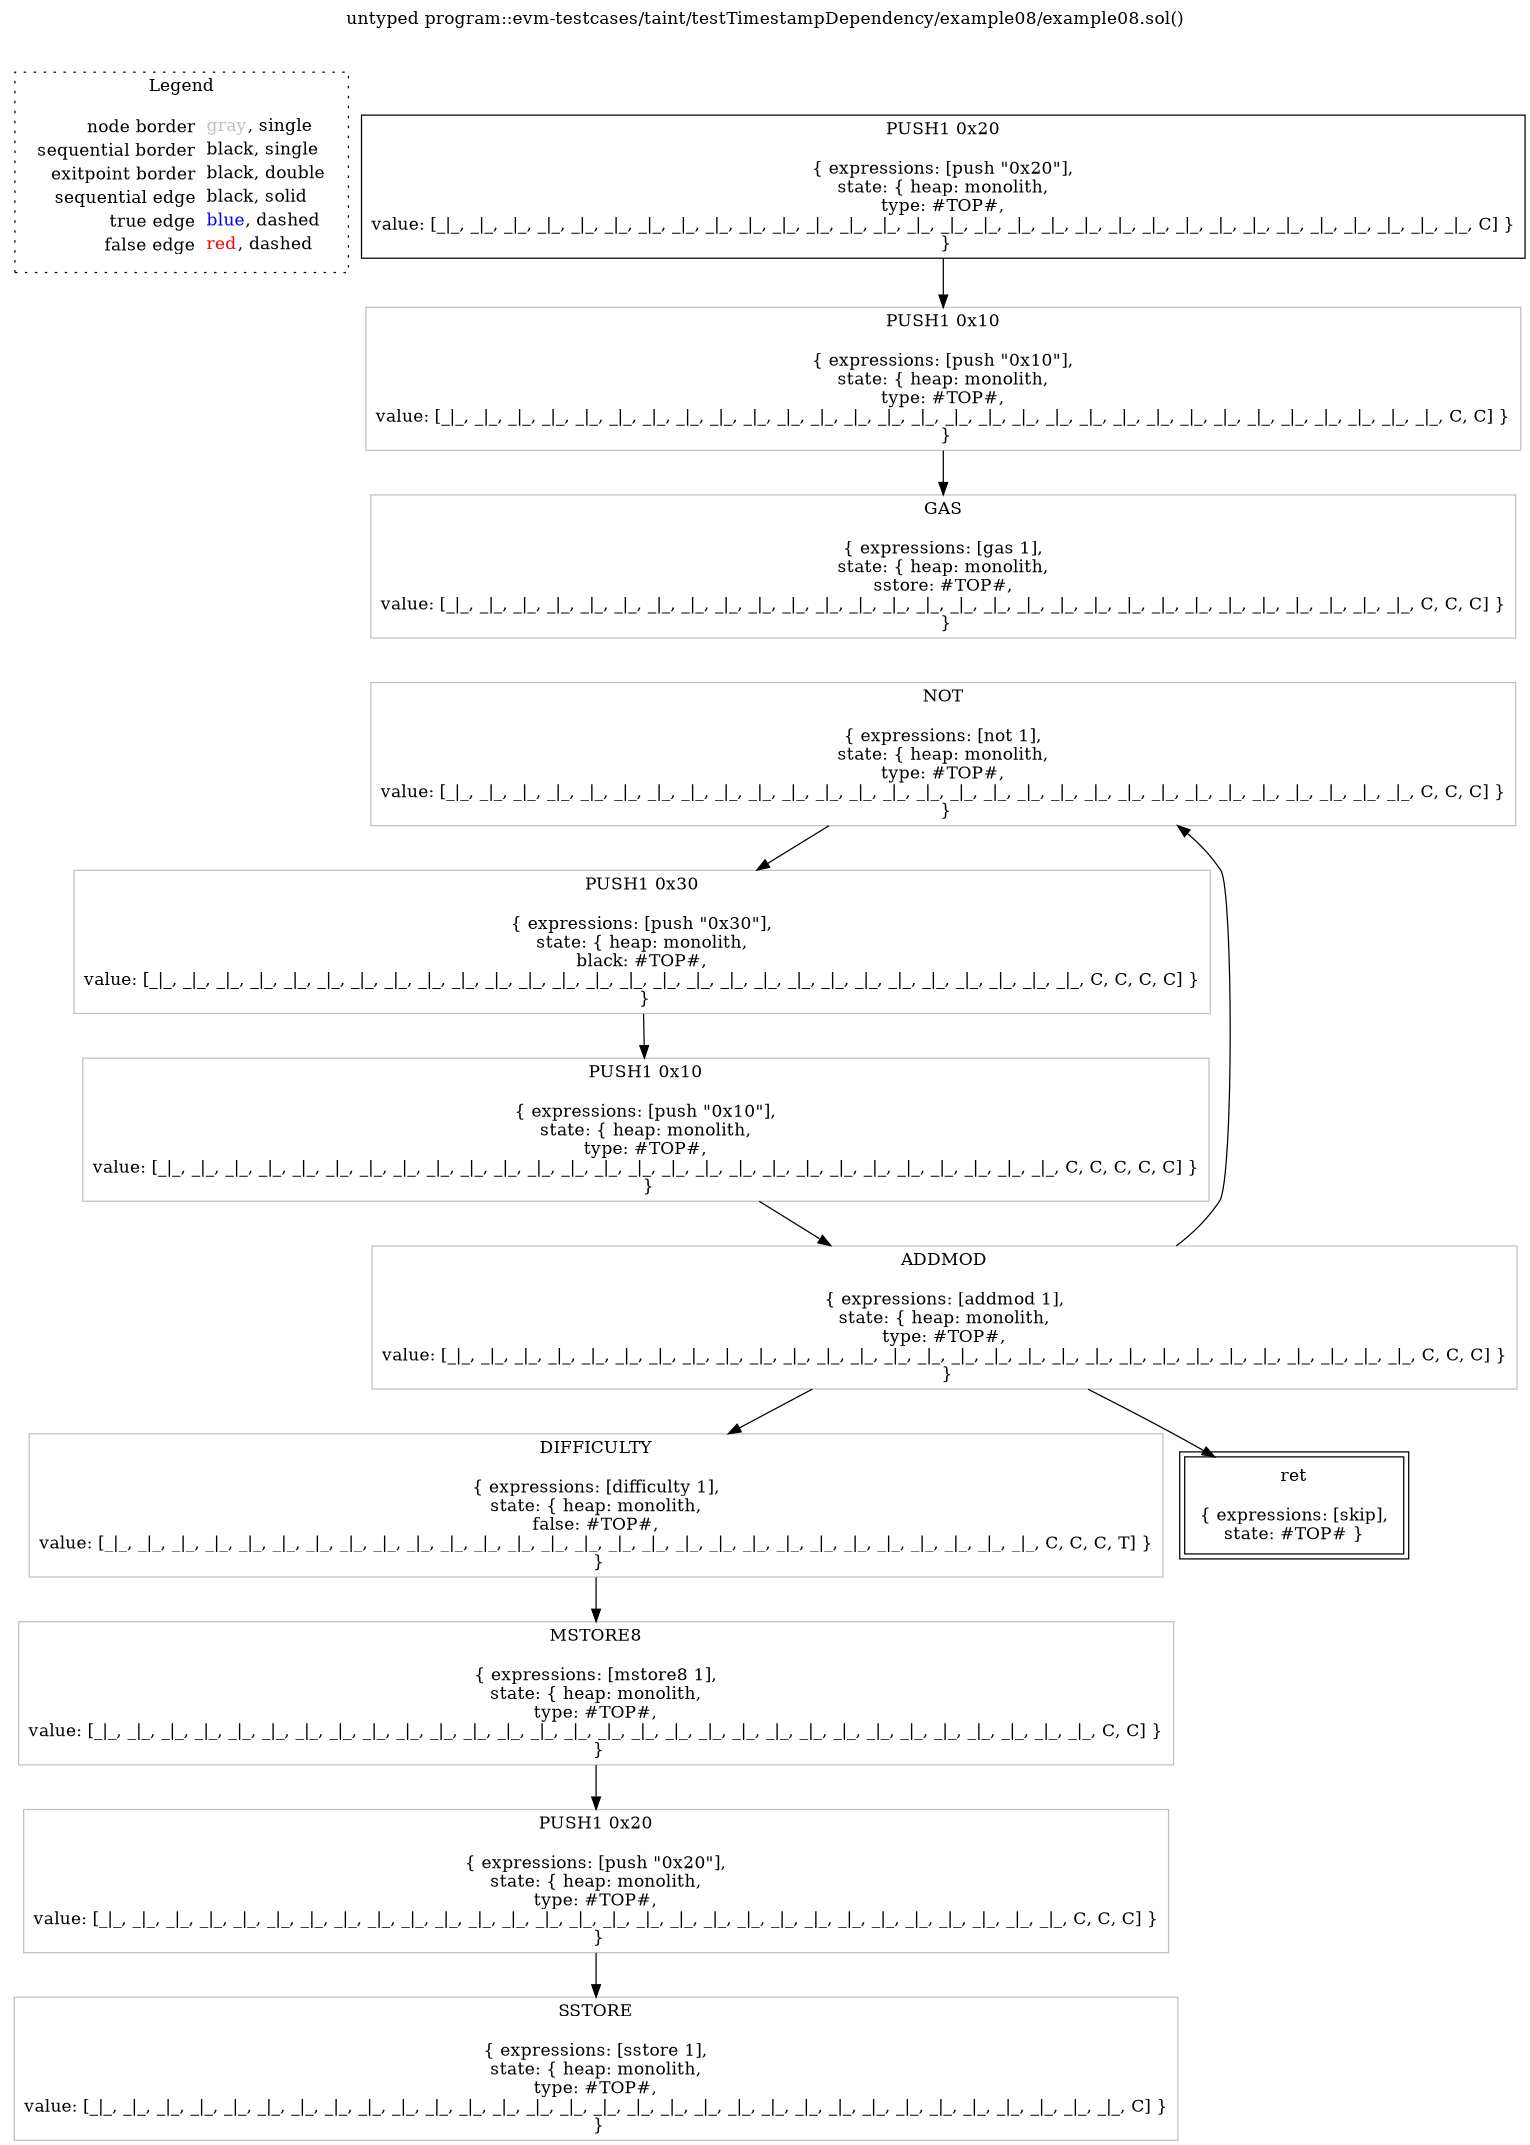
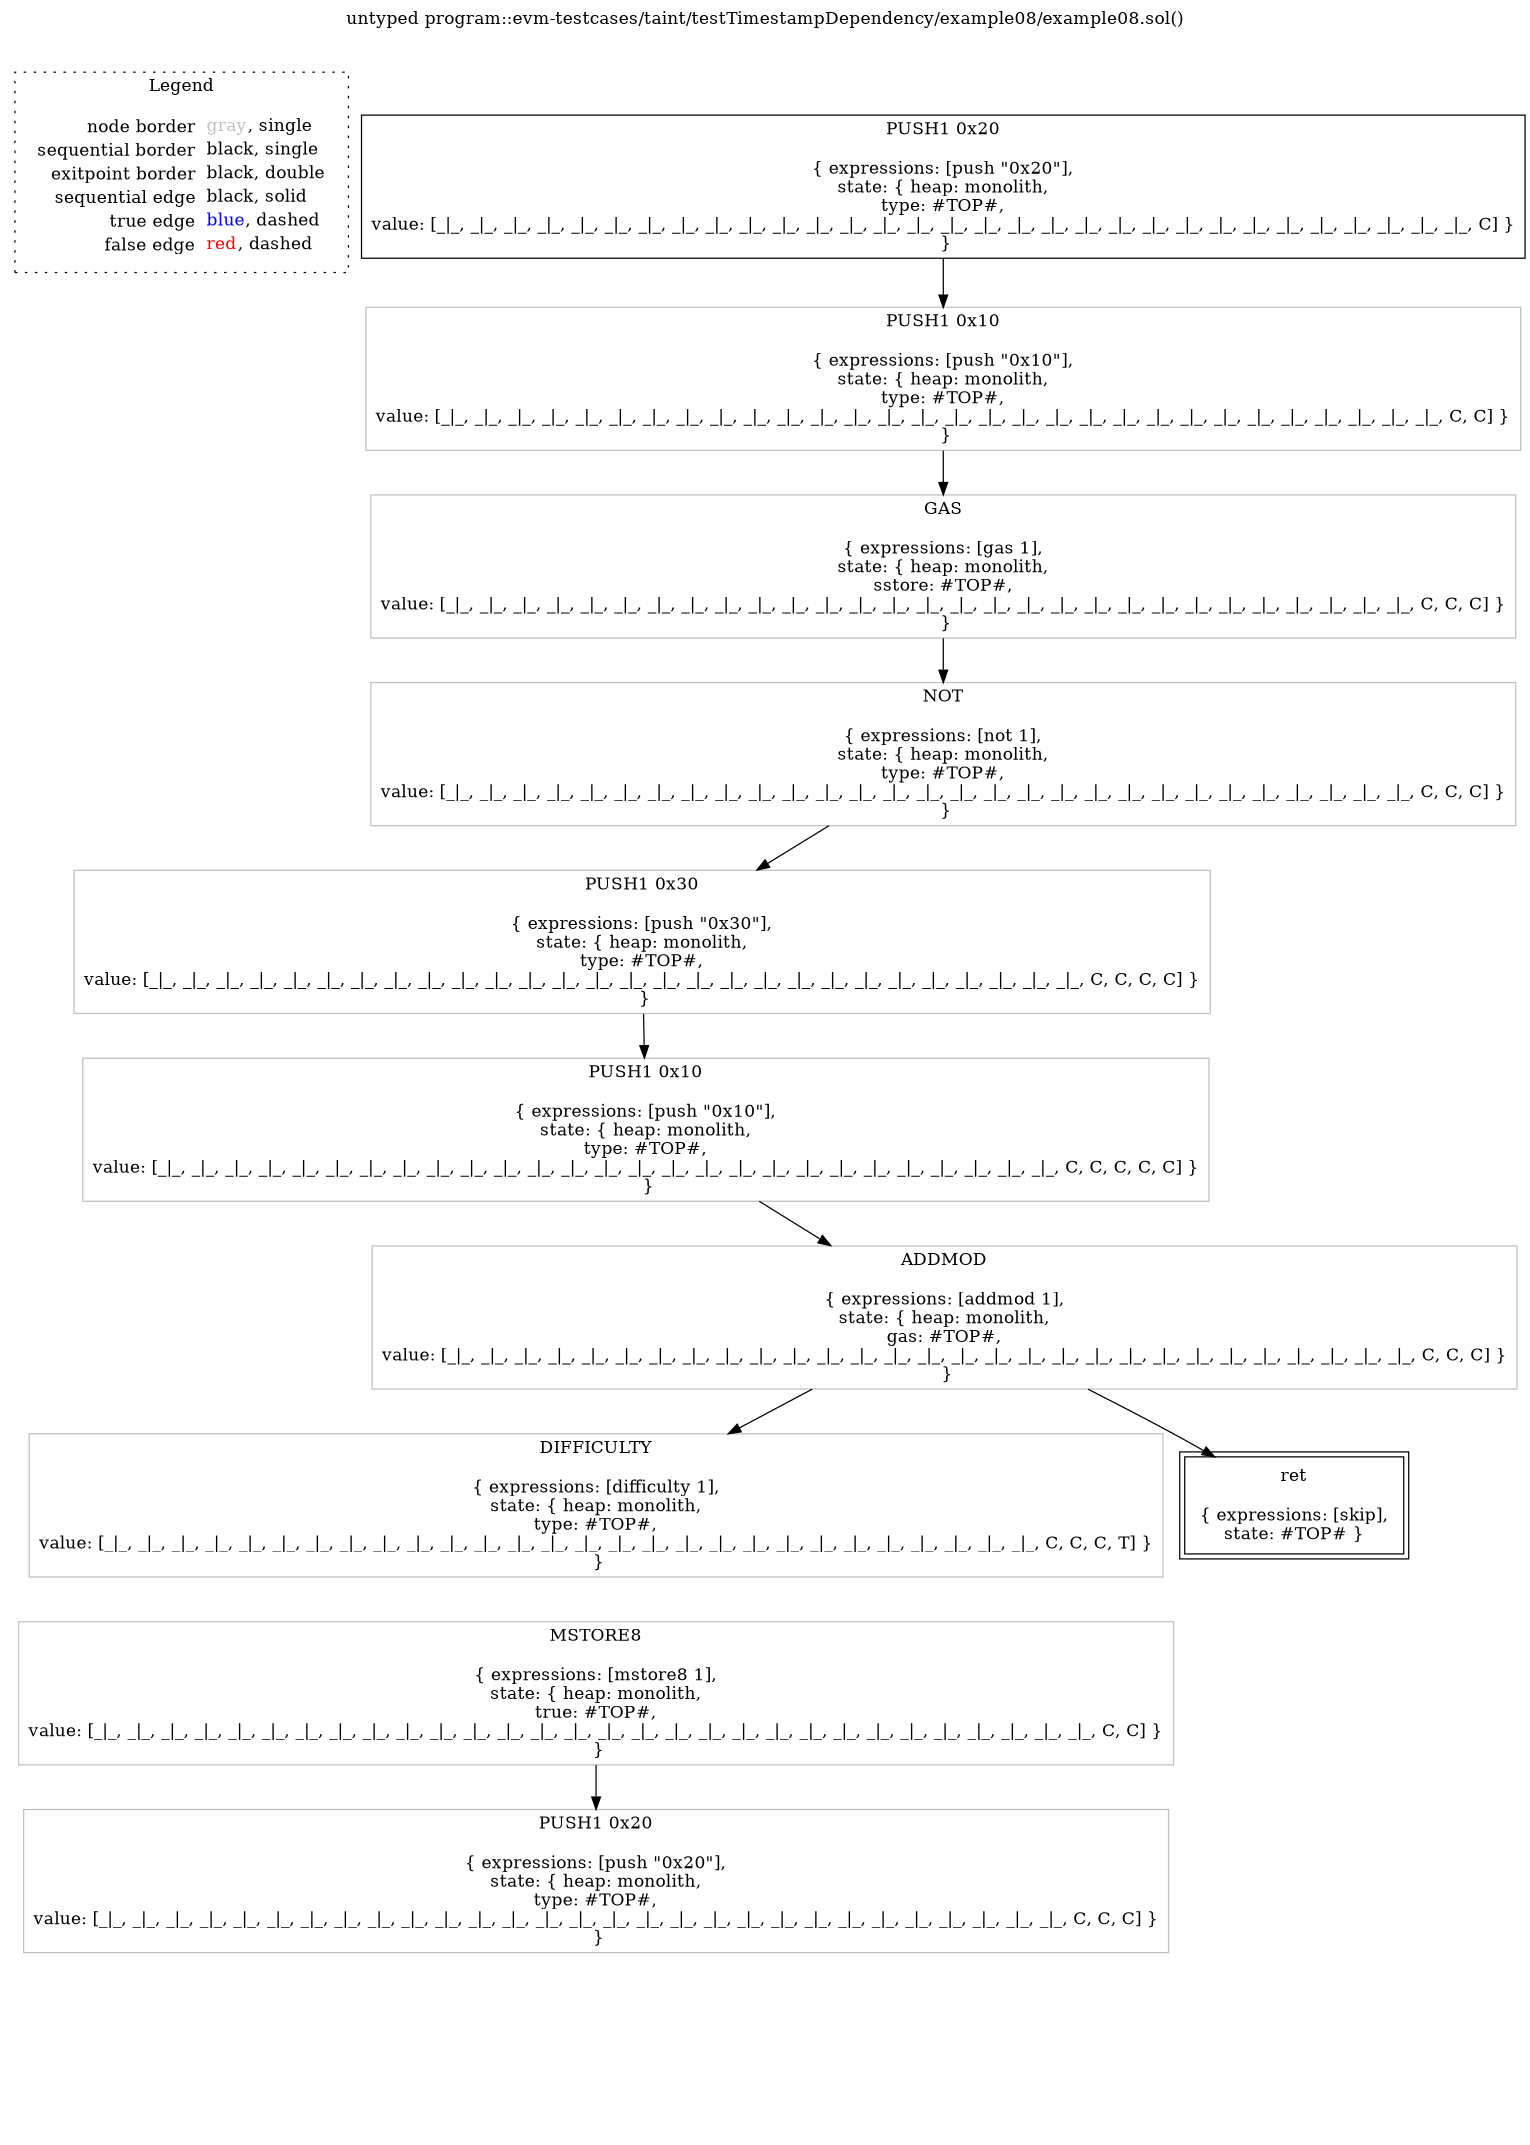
(642, 961) -> (642, 961)
(1230, 1042) -> (943, 654)
(945, 1337) -> (945, 1337)
(596, 1525) -> (596, 1525)
(596, 1593) -> none
(596, 1712) -> (596, 1712)
(596, 2069) -> none
